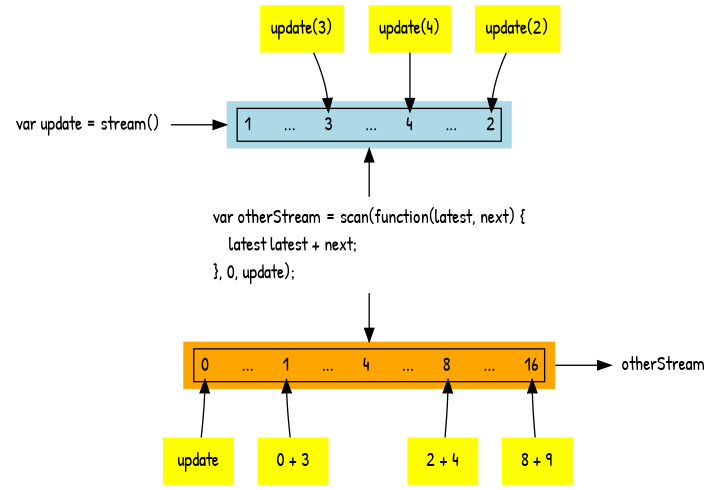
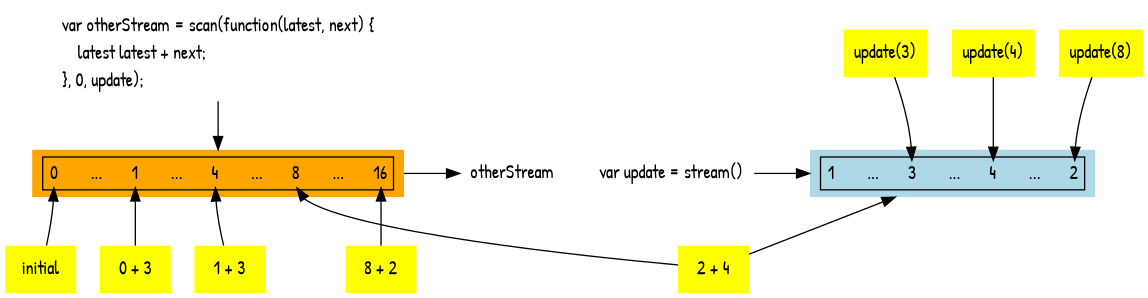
(518, 29) -> (1101, 53)
(369, 180) -> (816, 228)
none -> (230, 269)
(198, 461) -> (41, 269)
(537, 461) -> (381, 269)
